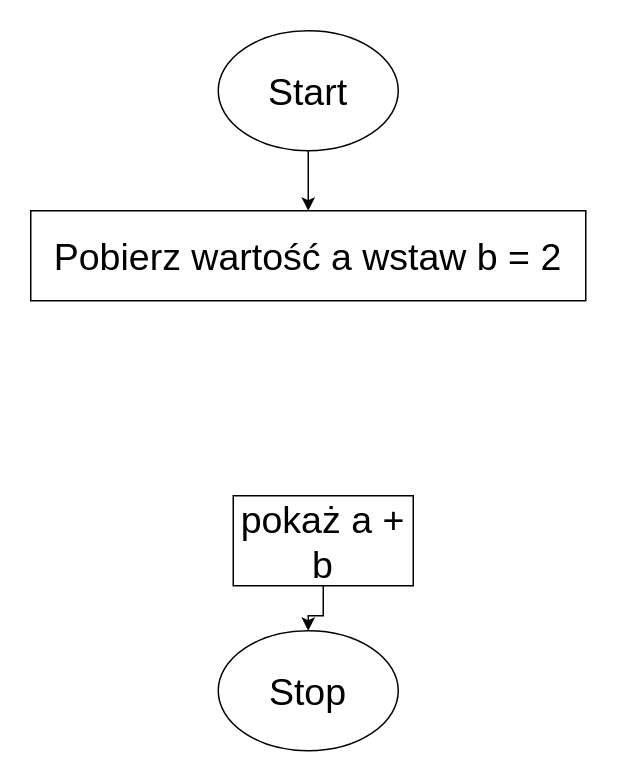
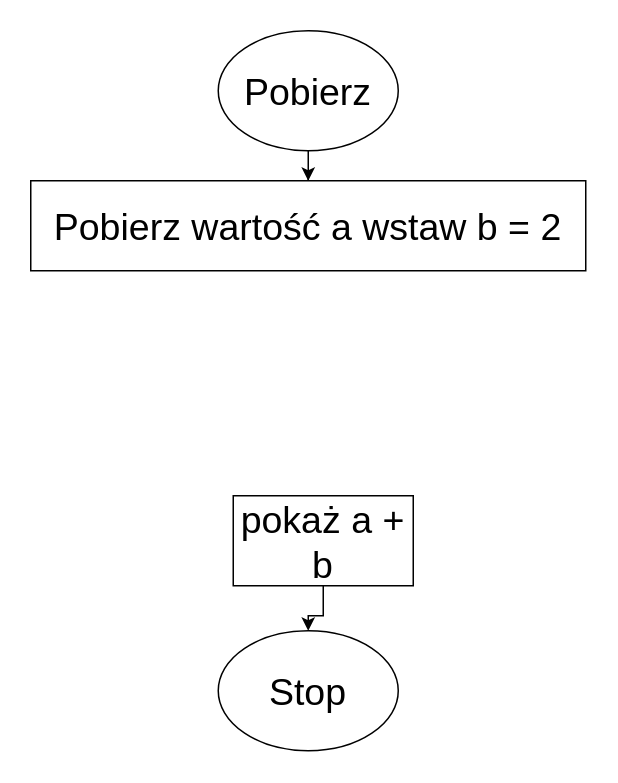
(308, 91) -> (308, 91)
(308, 256) -> (308, 226)
